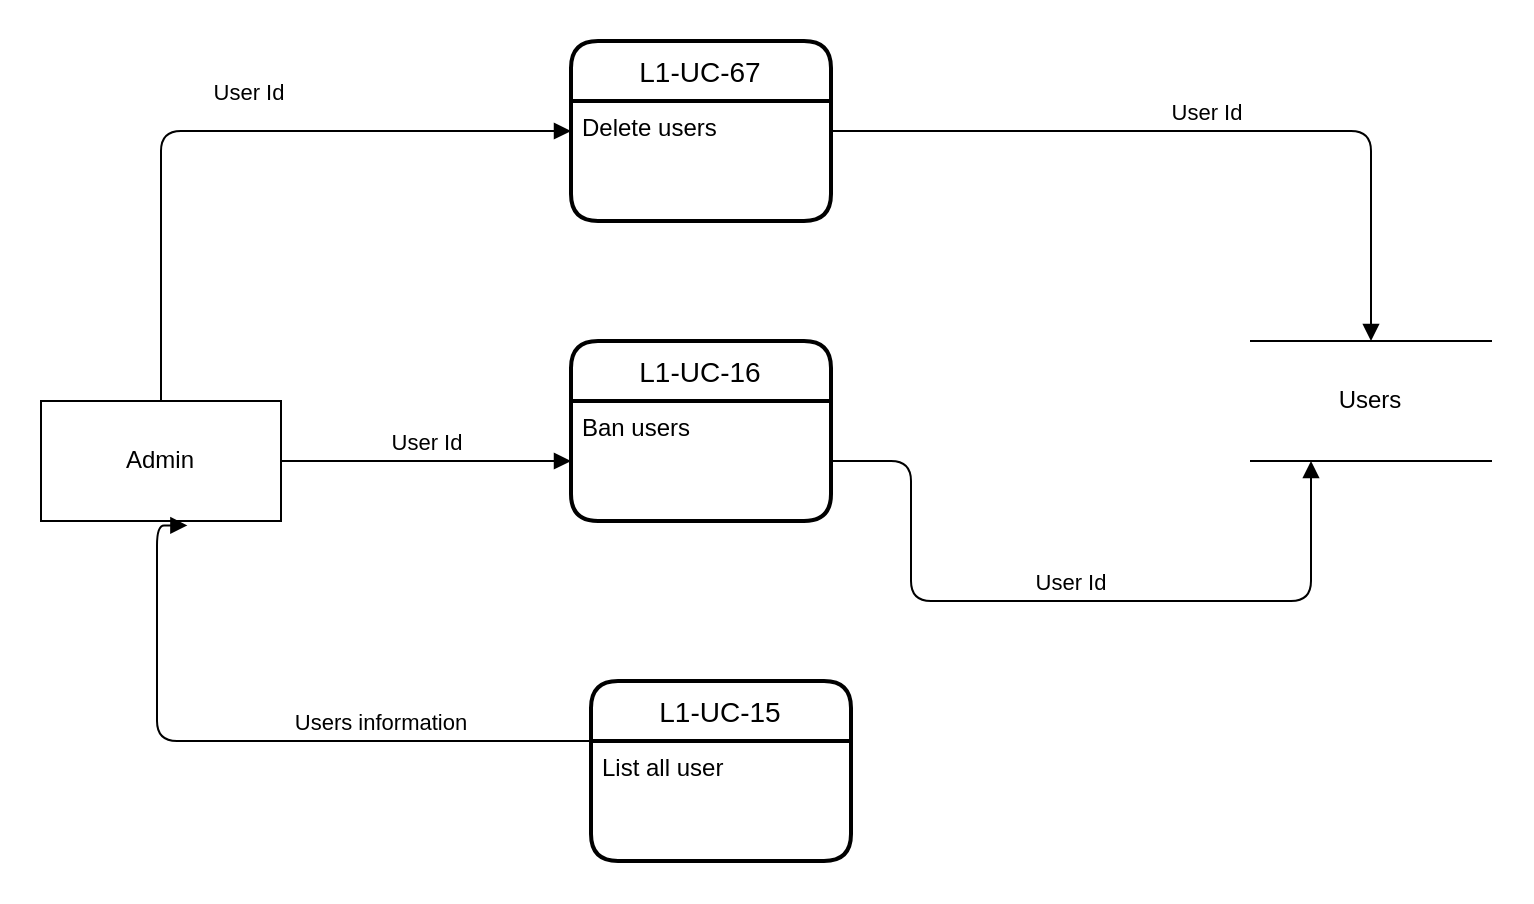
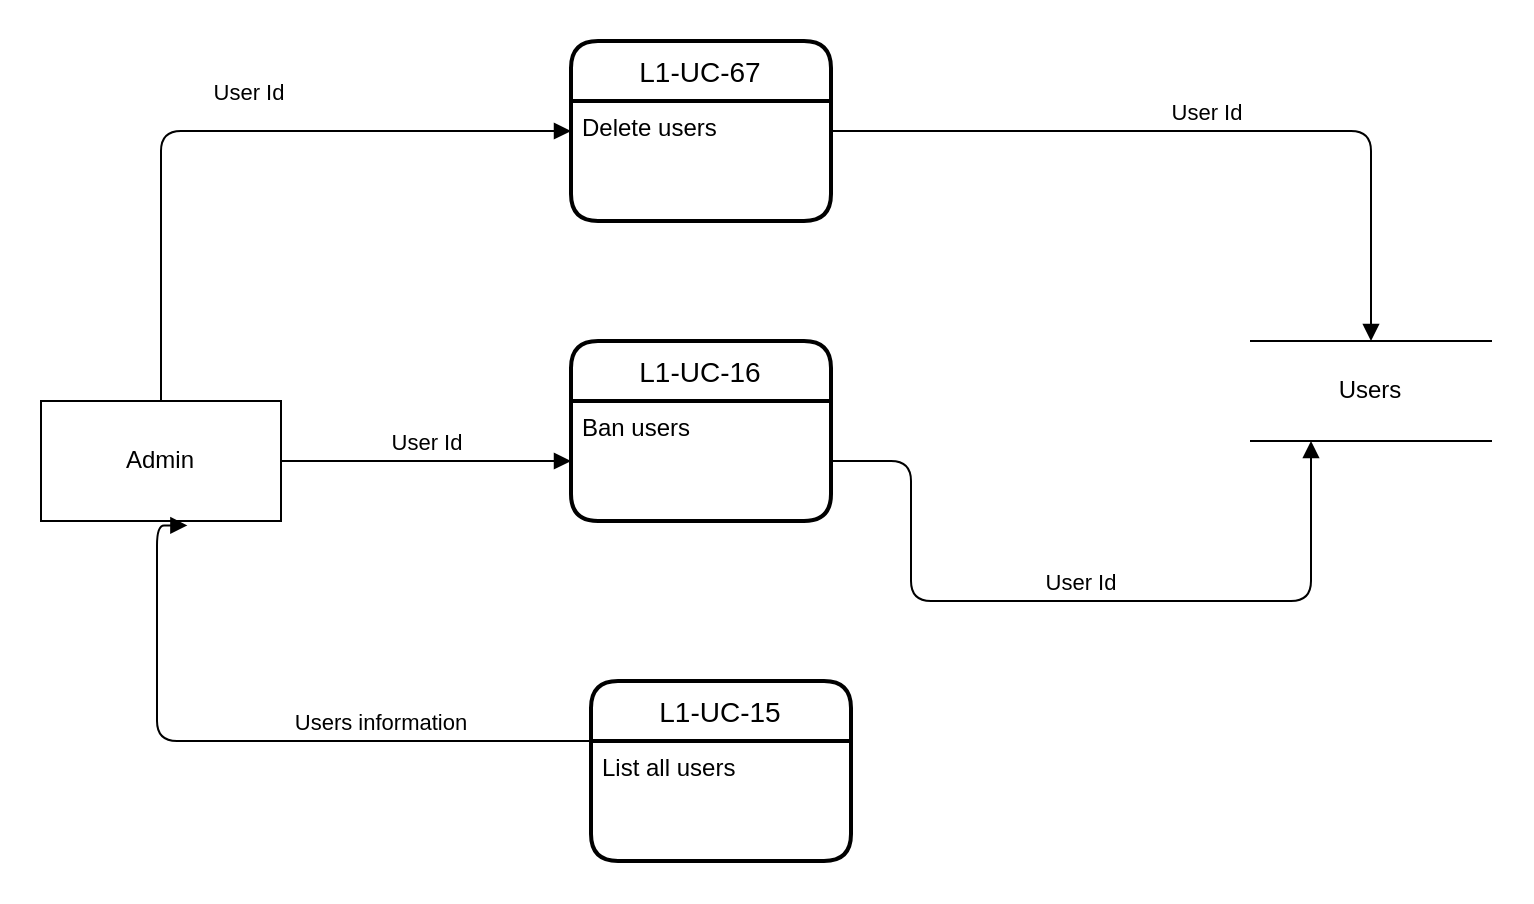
(1371, 401) -> (1371, 391)
(674, 768) -> (680, 768)
